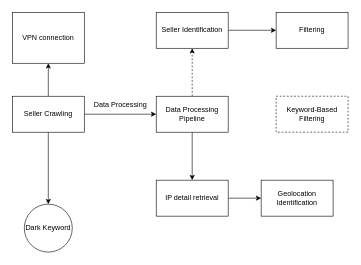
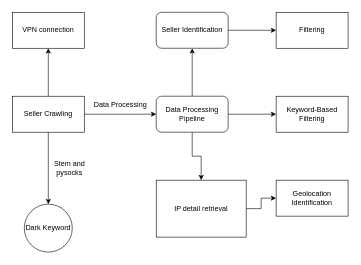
(192, 30) -> (192, 30)
(48, 38) -> (48, 30)
(192, 74) -> (192, 74)
(192, 114) -> (192, 114)
none -> (270, 114)
(312, 114) -> (312, 114)
none -> (69, 168)
(192, 198) -> (201, 209)
(297, 198) -> (312, 198)
